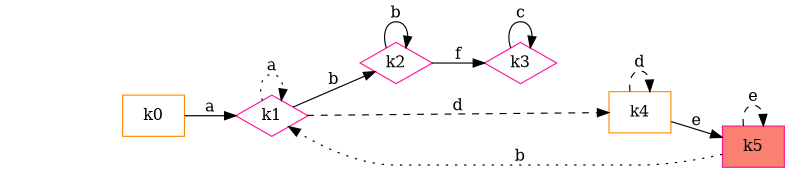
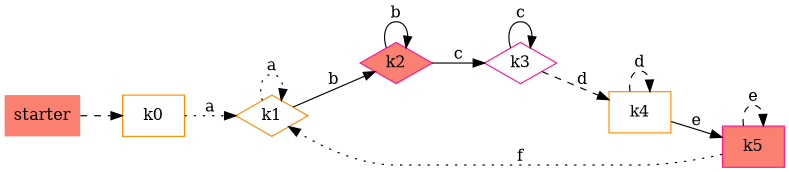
(458, 54) -> (458, 54)
(396, 63) -> (396, 63)
(452, 114) -> (570, 83)
none -> (42, 116)
(205, 116) -> (205, 116)
(272, 116) -> (272, 116)
(521, 156) -> (521, 156)
